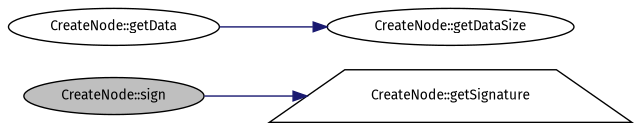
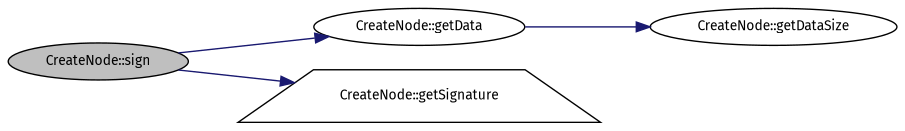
none -> (247, 46)
